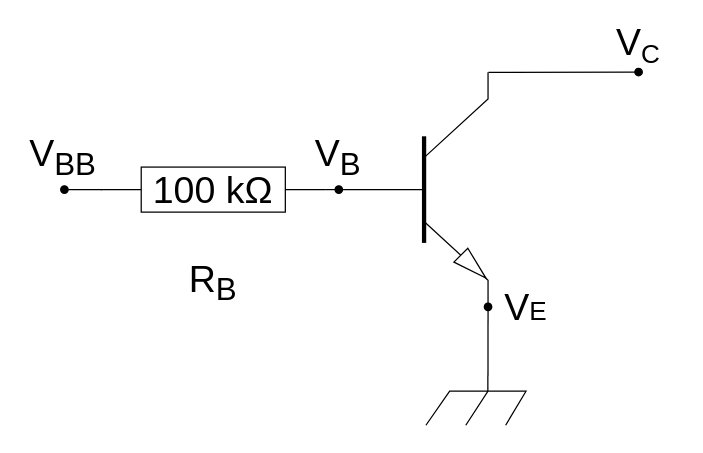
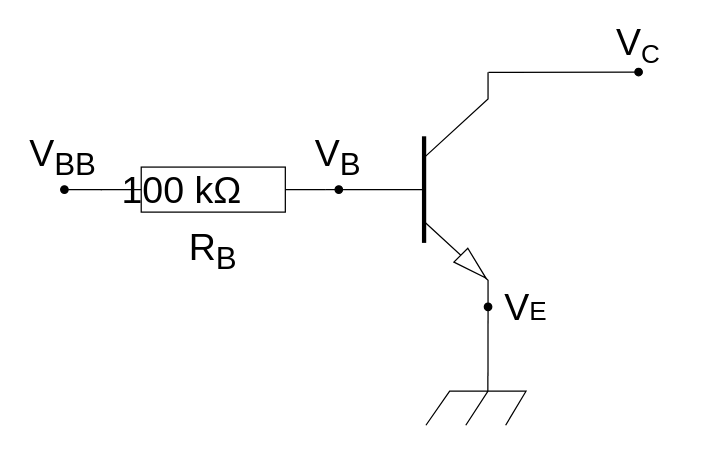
(213, 189) -> (182, 189)
(213, 282) -> (213, 251)
